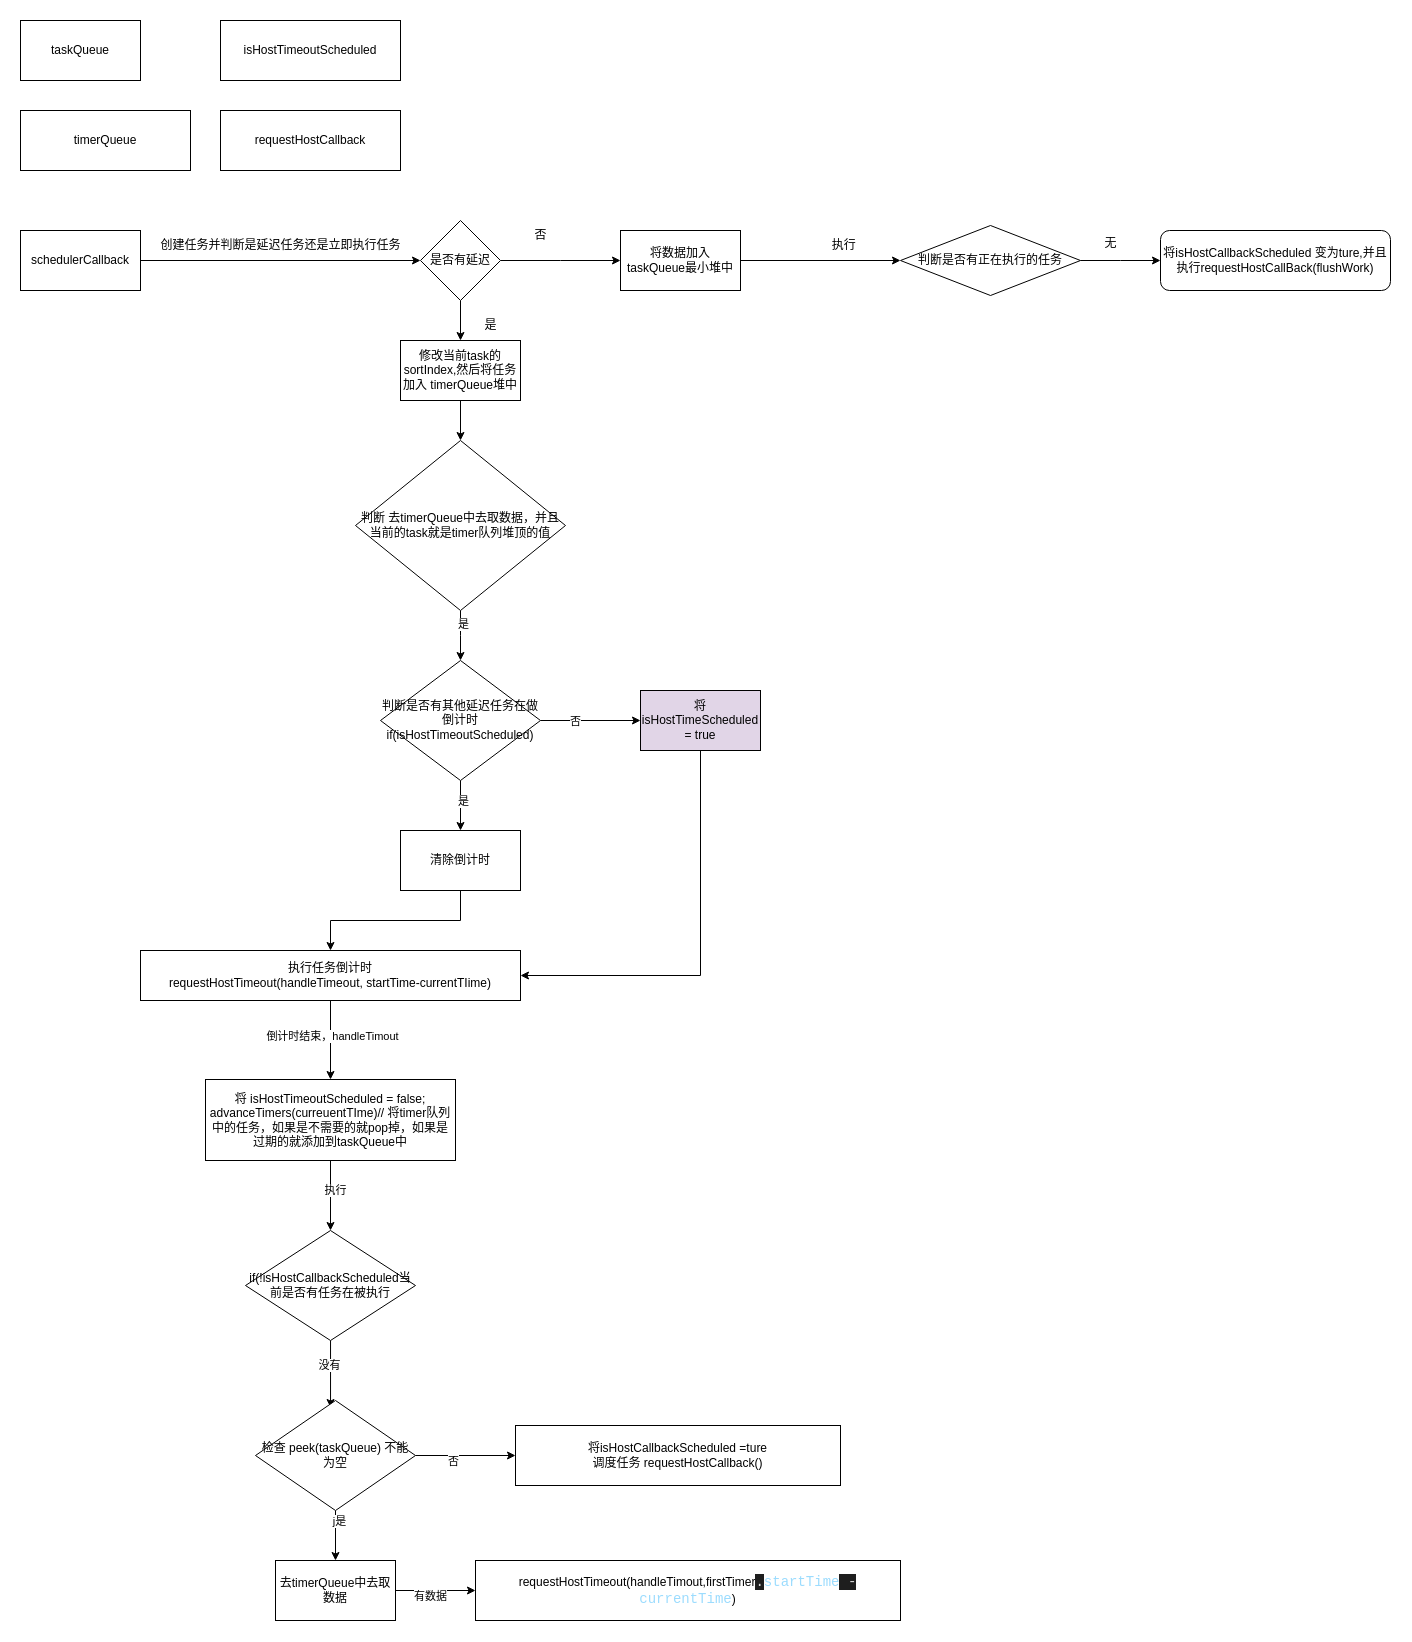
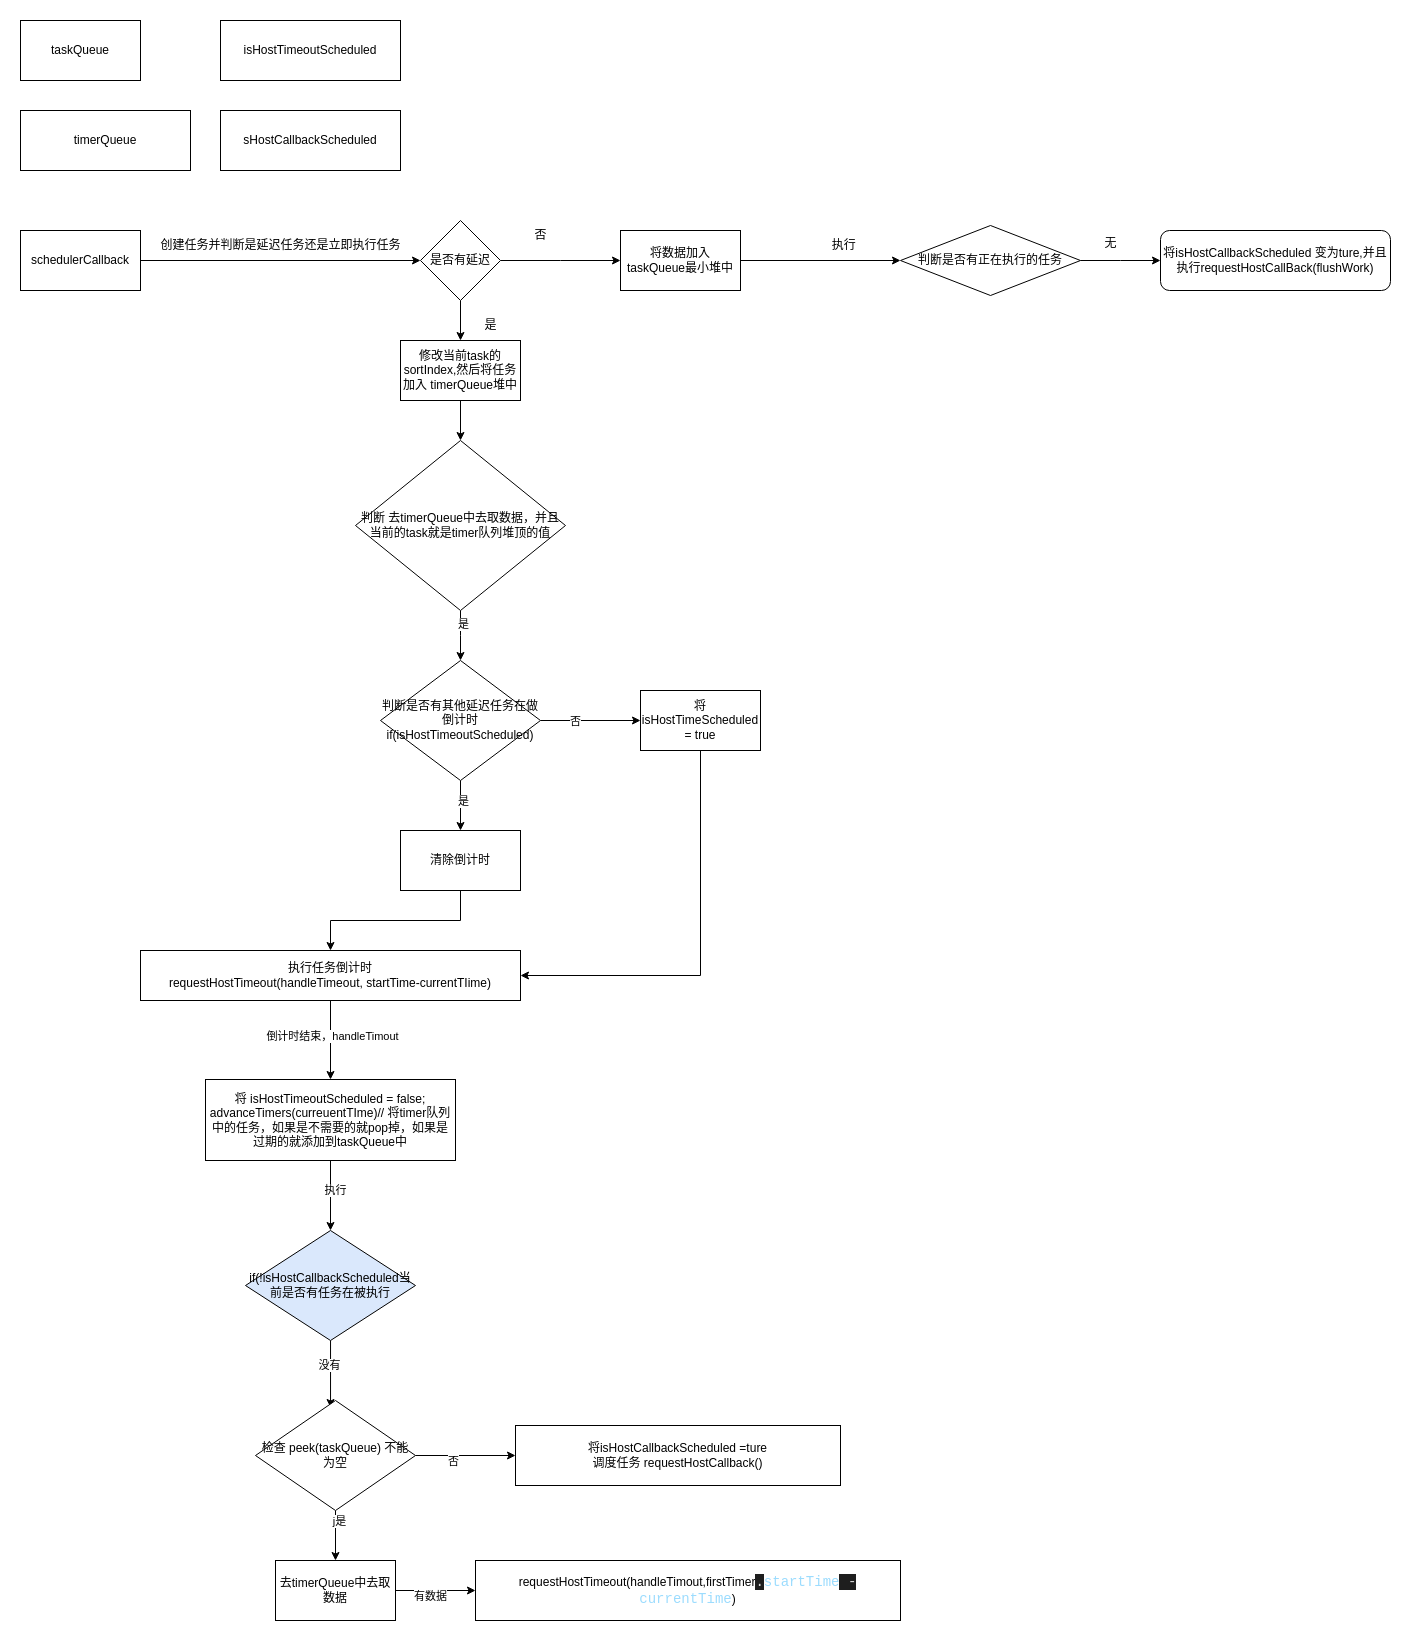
(311, 141) -> (311, 141)
(701, 721) -> (701, 721)
(331, 1286) -> (331, 1286)
